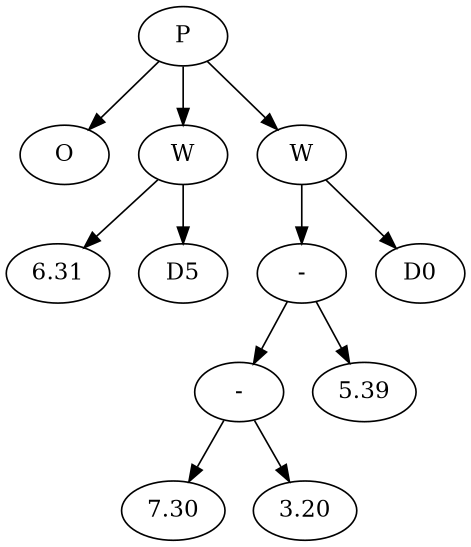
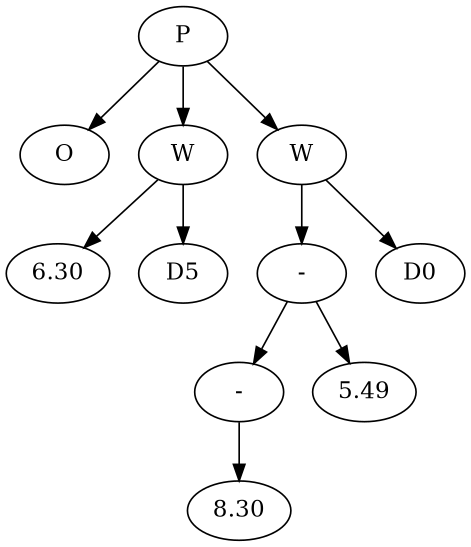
(58, 273) -> (58, 273)
(364, 392) -> (364, 392)
(173, 511) -> (239, 511)
(305, 511) -> none
